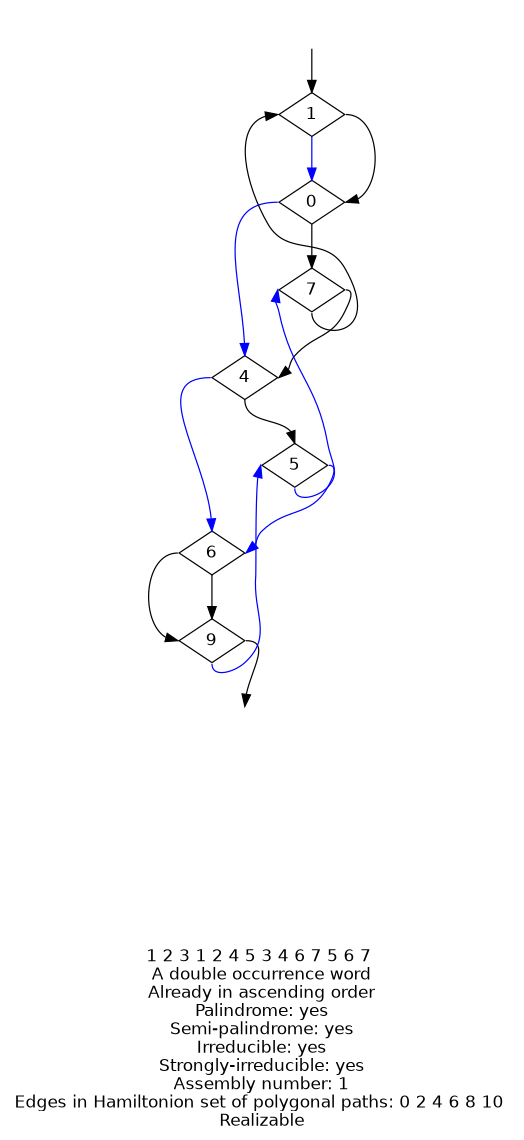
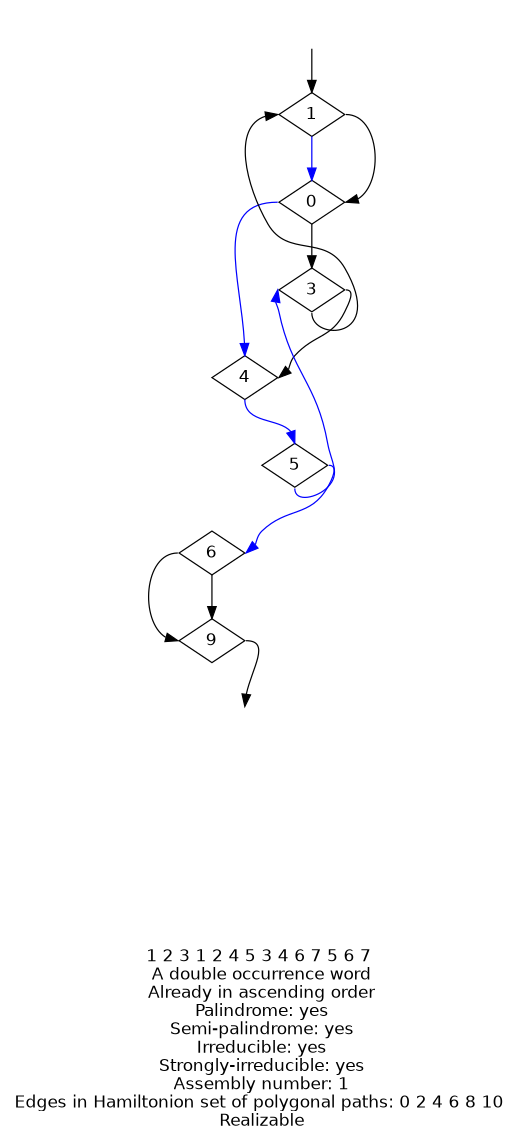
(312, 290) -> (312, 290)
(264, 420) -> (264, 420)
(189, 439) -> none
(256, 593) -> none
